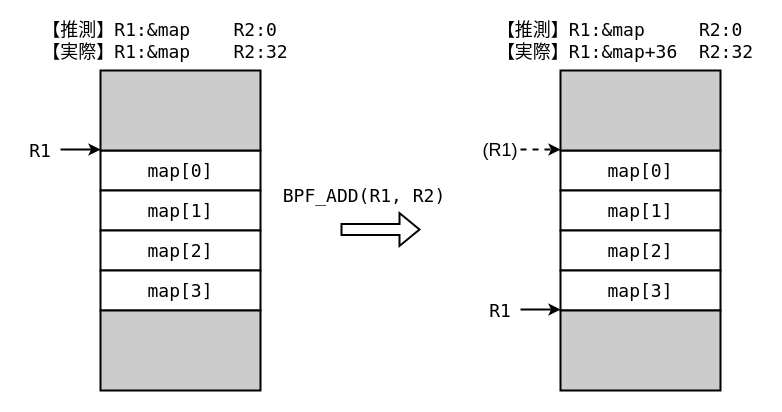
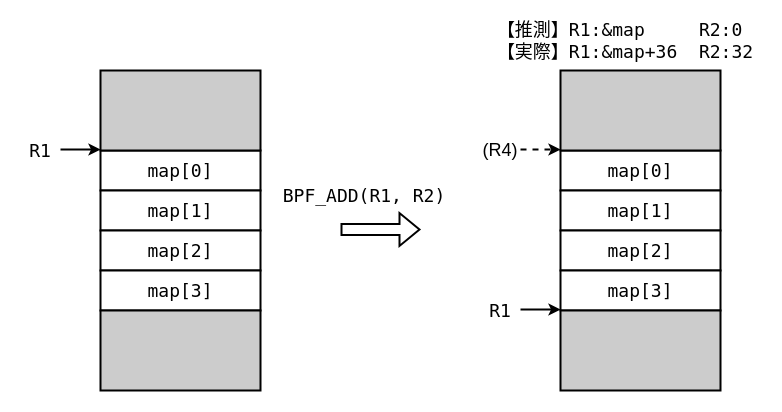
(166, 41) -> none
(501, 151) -> (501, 151)
